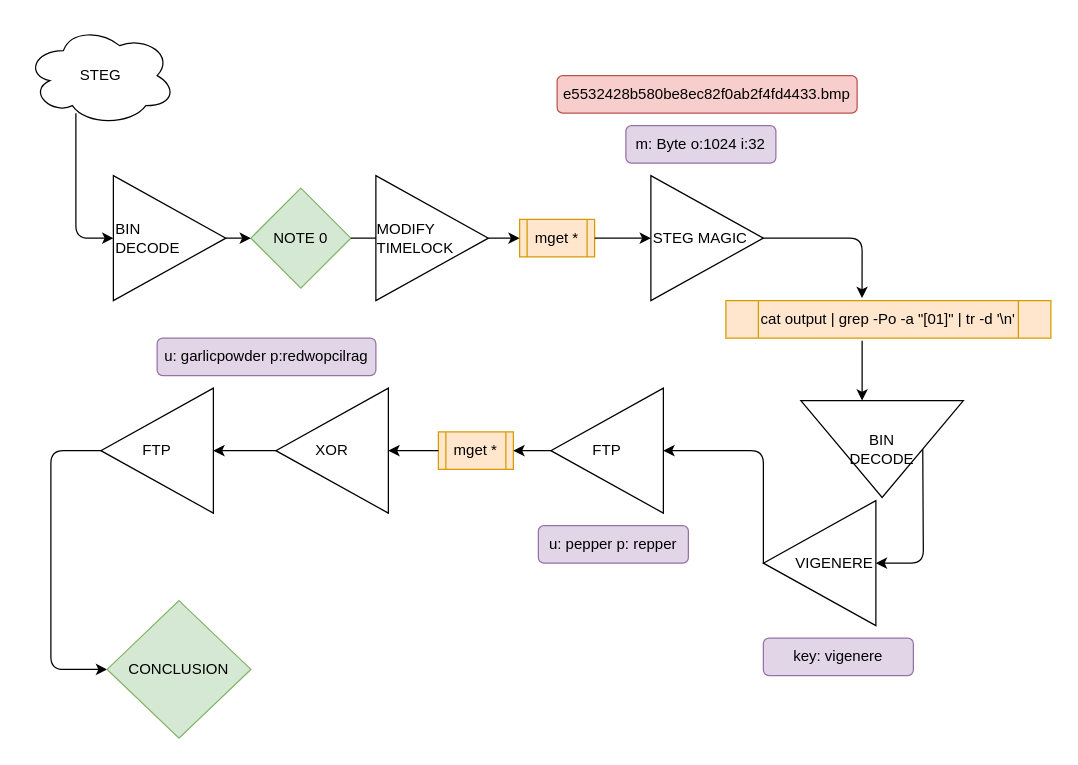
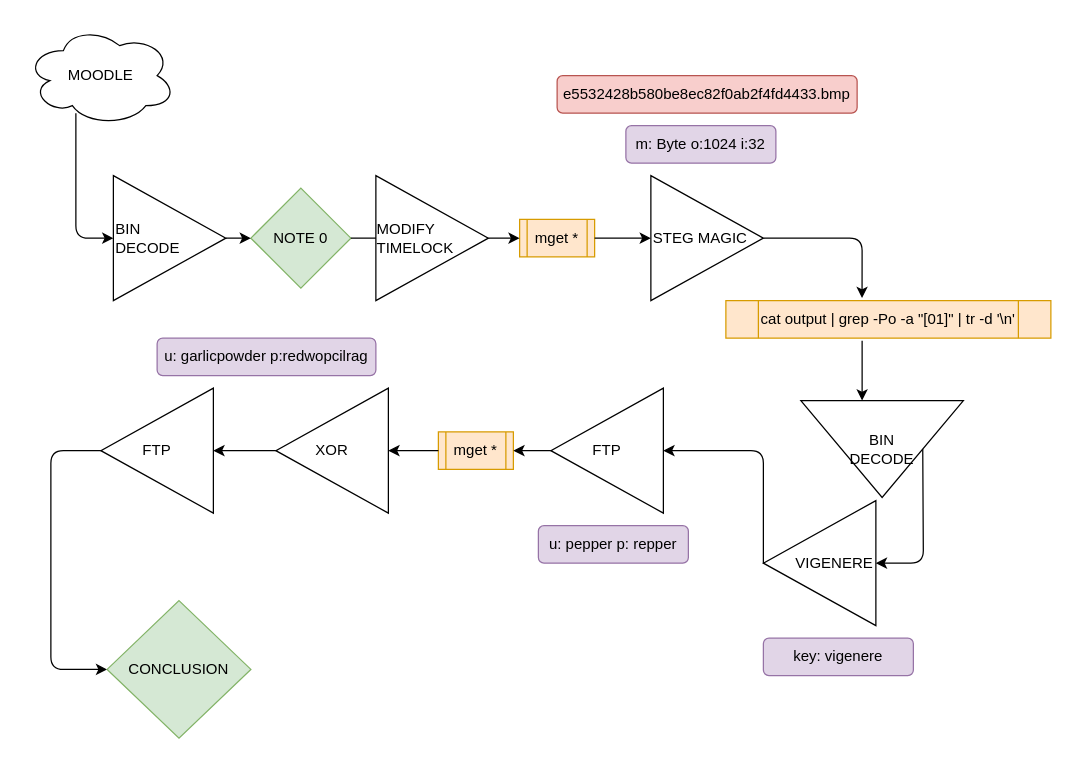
(101, 76) -> (101, 76)
